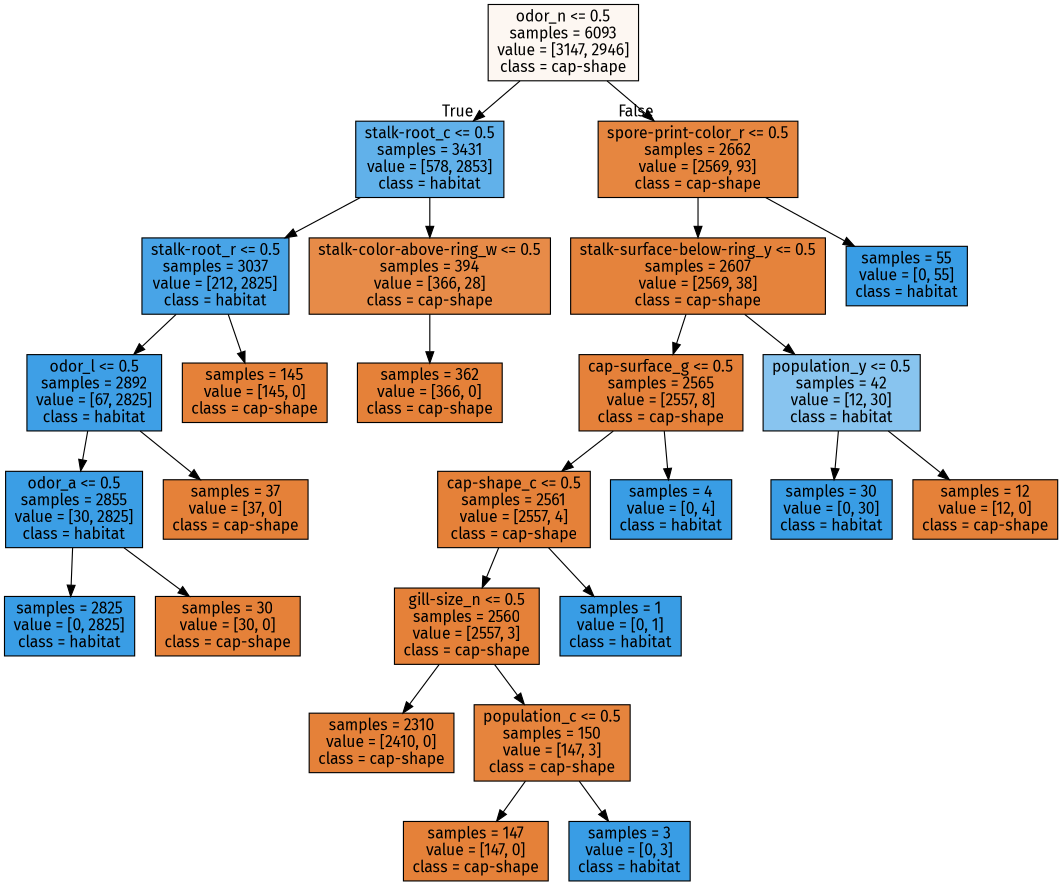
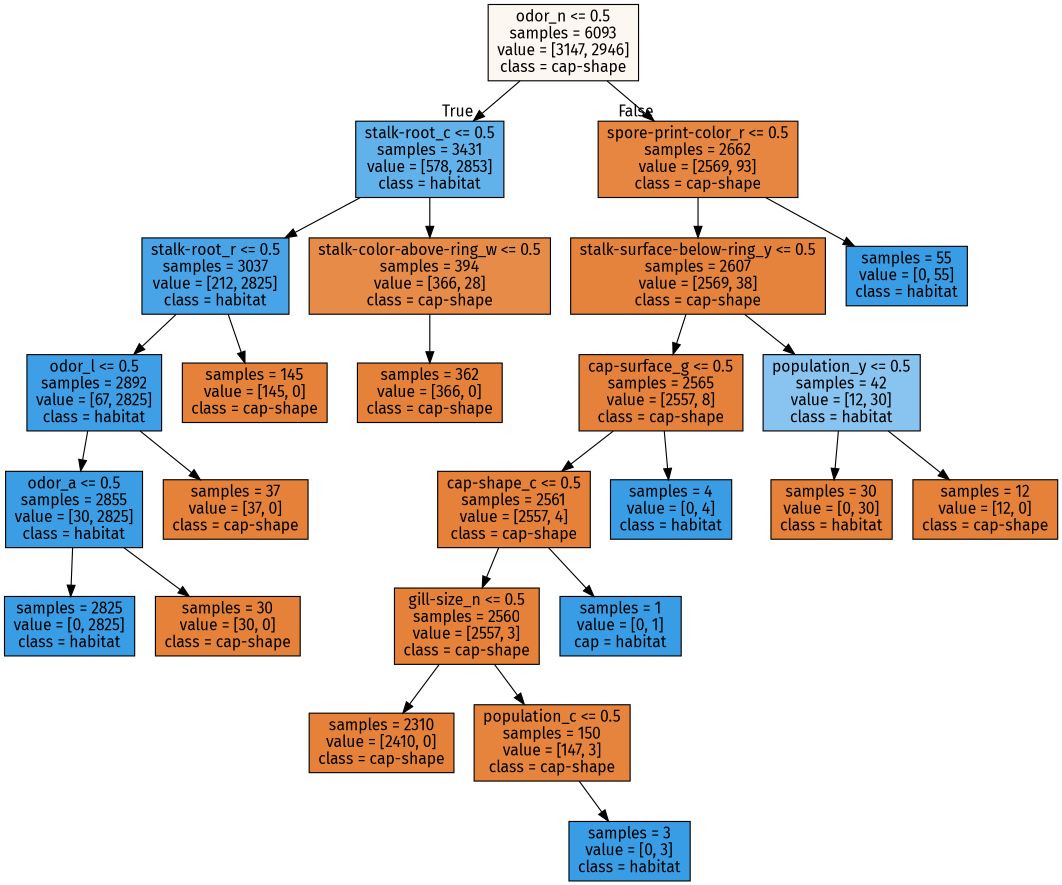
(832, 509) -> (832, 509)
(621, 626) -> (621, 626)
(476, 851) -> none
